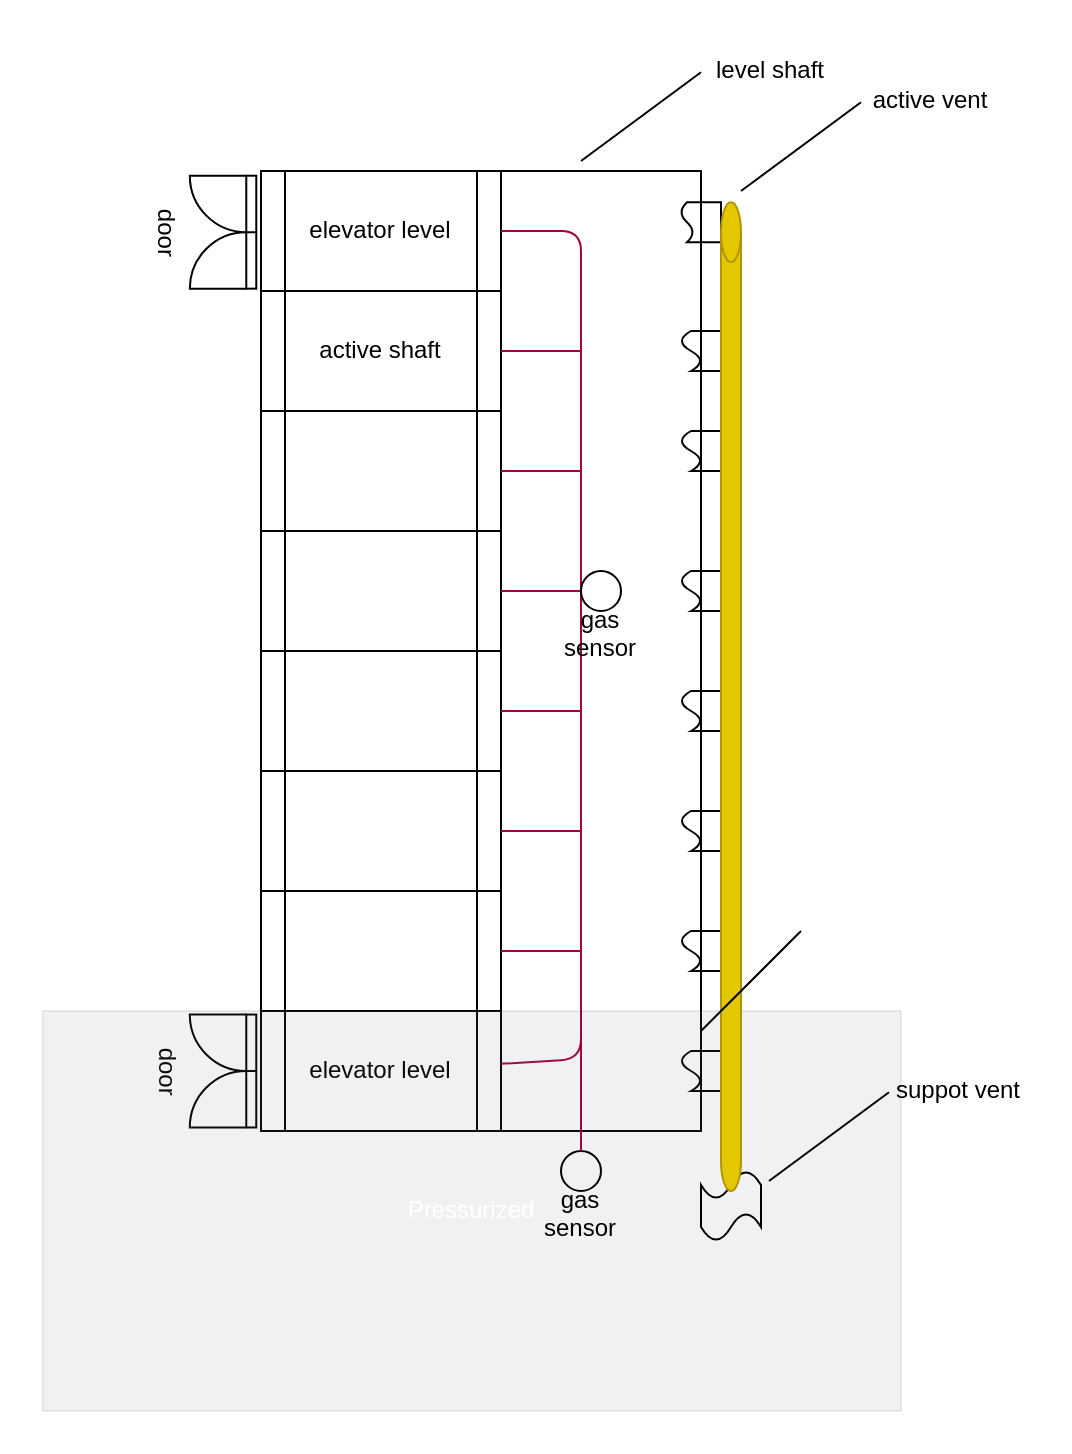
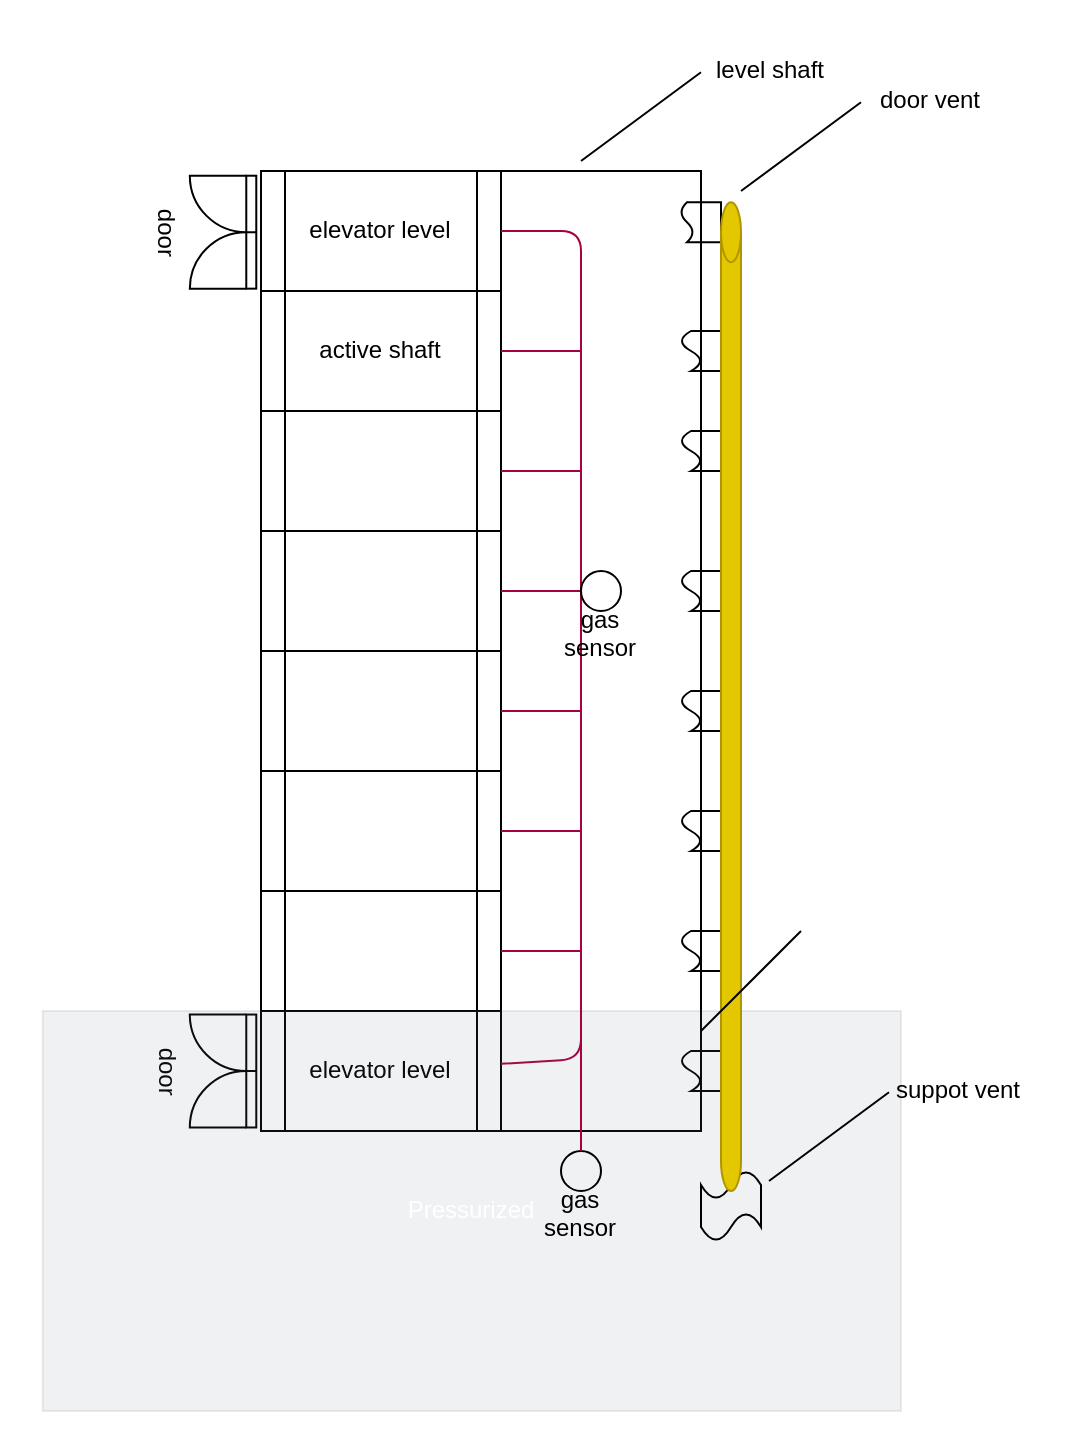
(931, 101) -> (931, 101)
